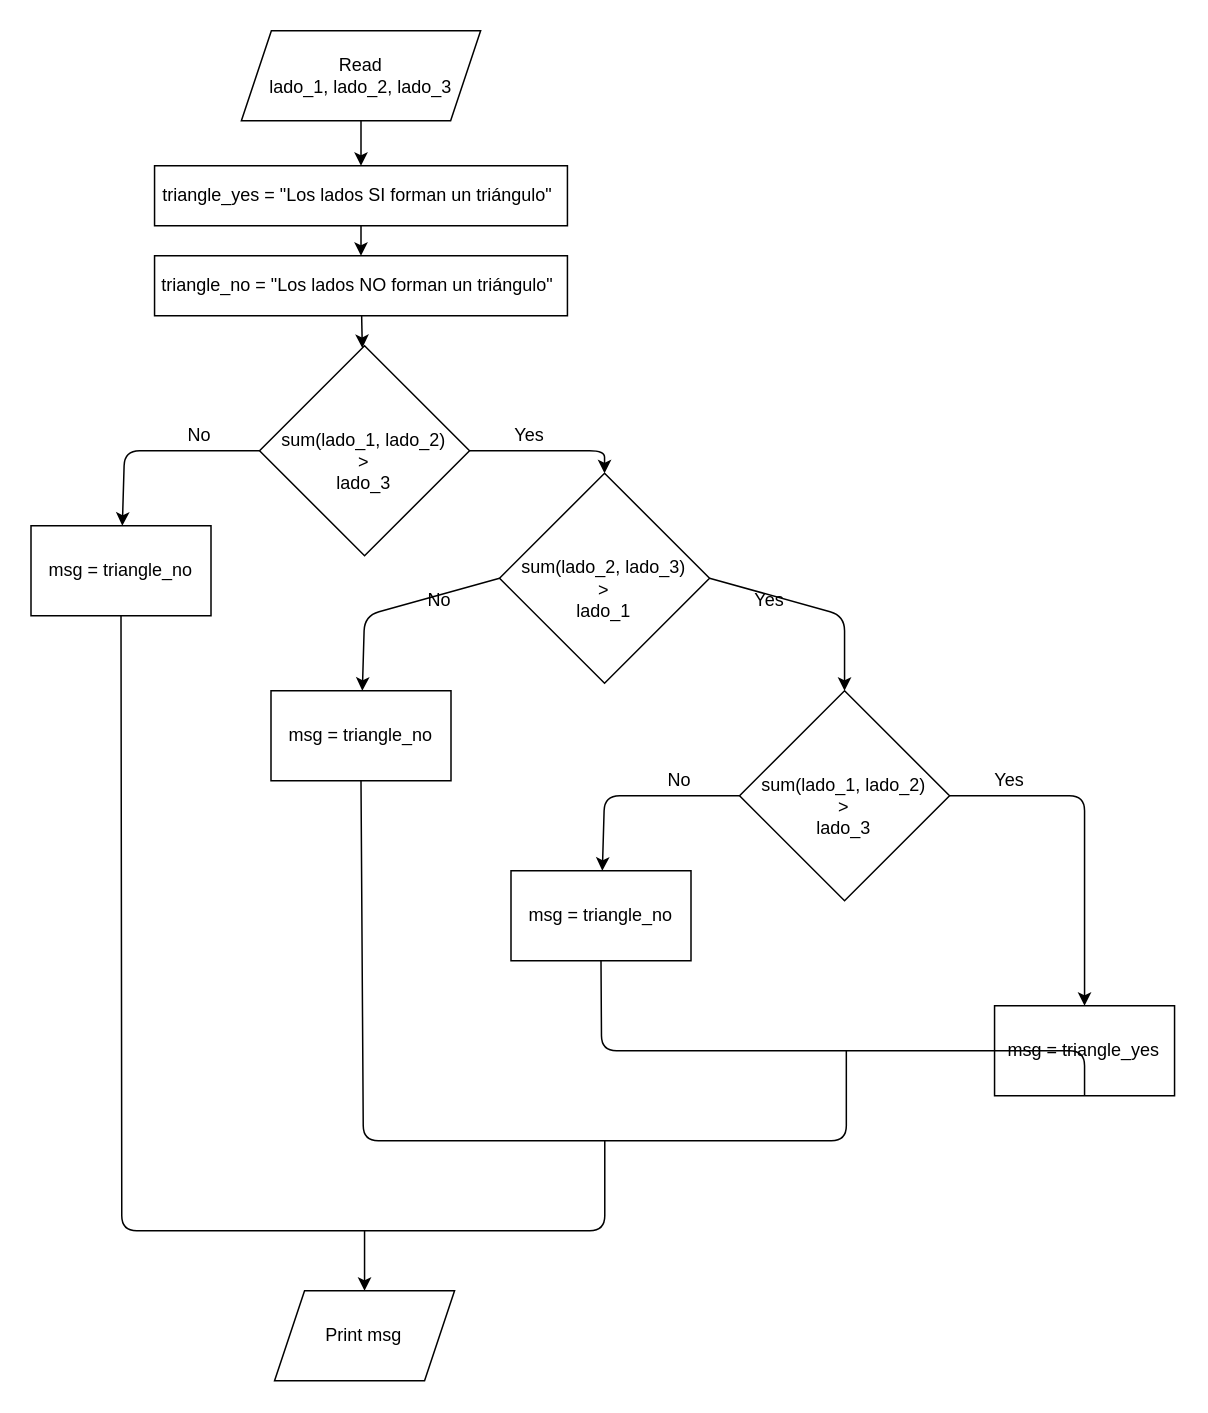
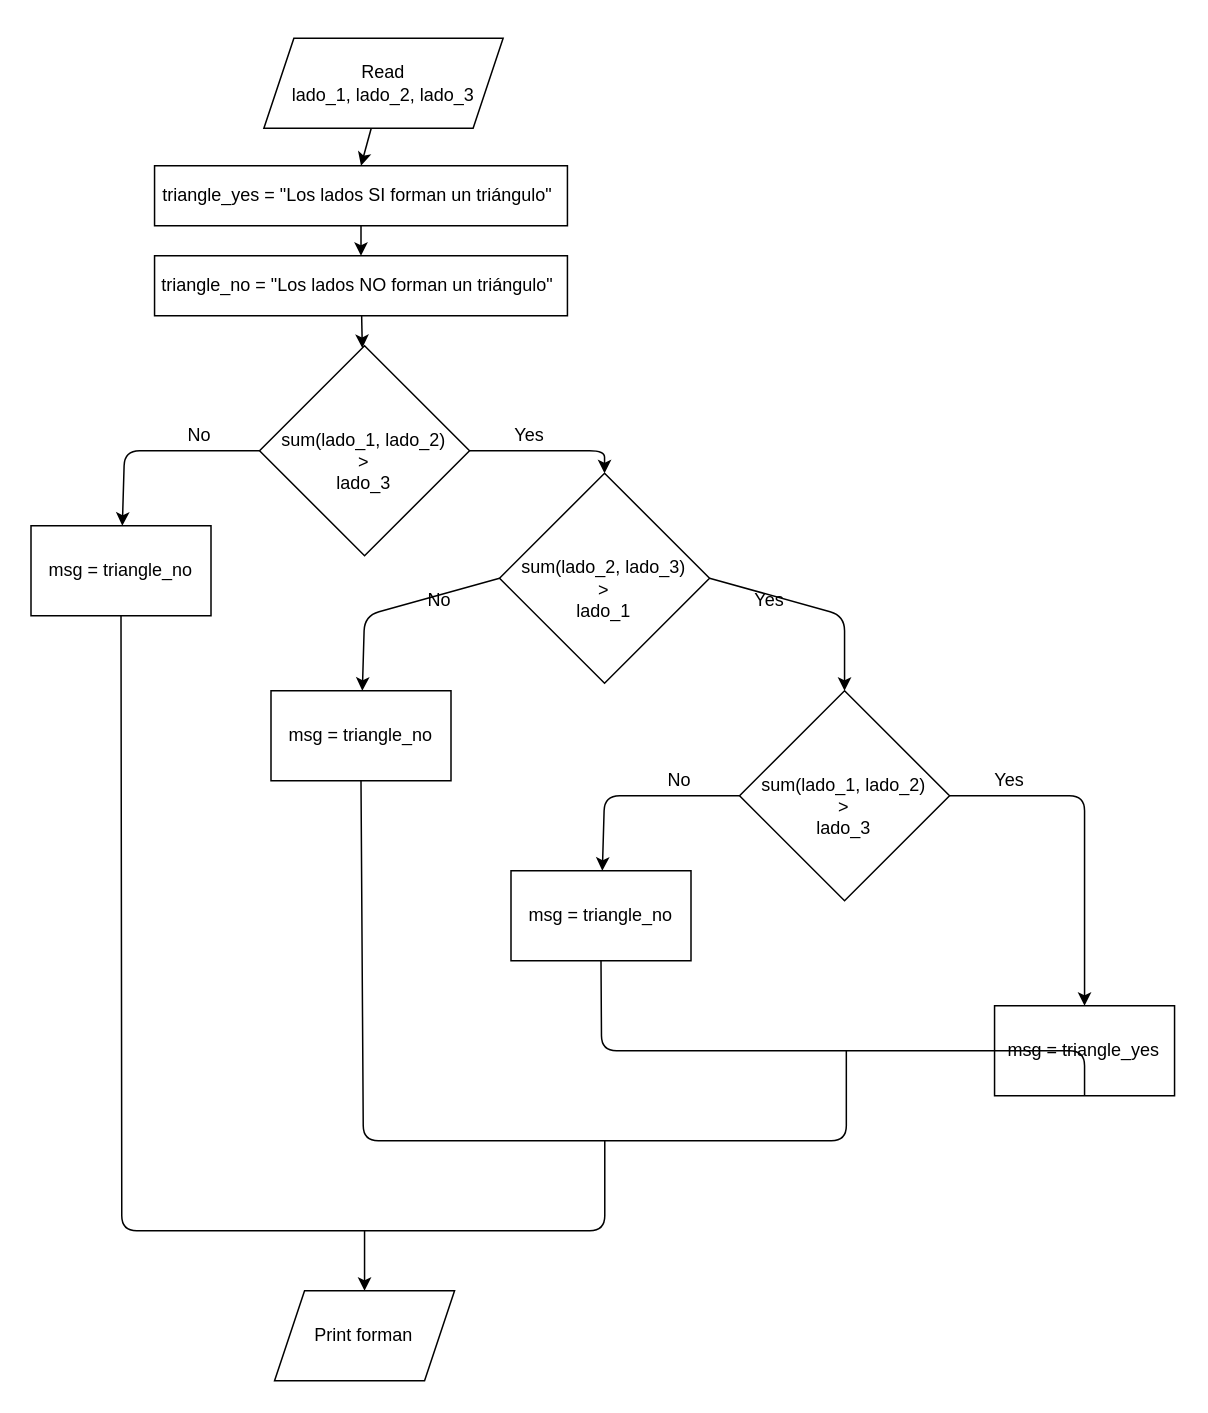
(361, 76) -> (383, 83)
(364, 1336) -> (364, 1336)
